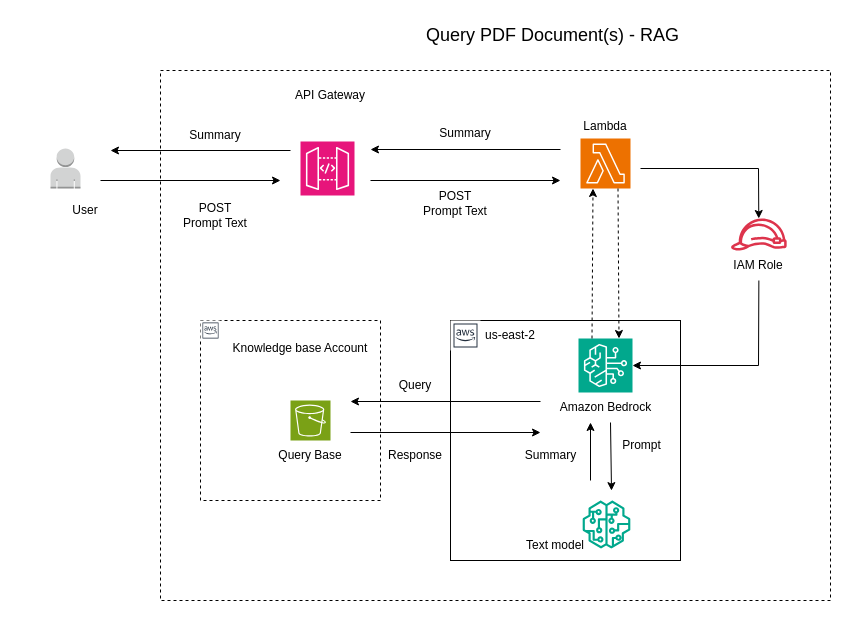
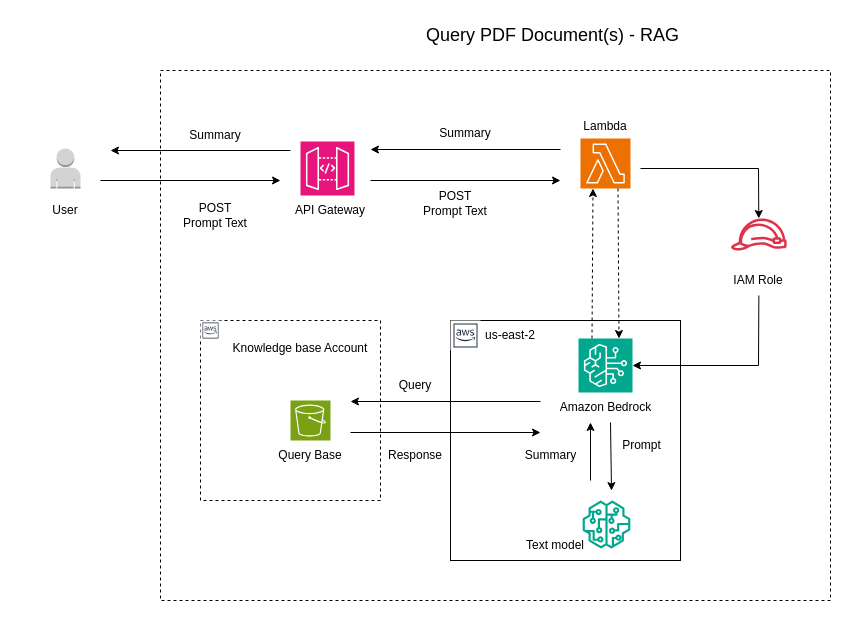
(331, 96) -> (331, 211)
(86, 211) -> (66, 211)
(759, 266) -> (759, 281)
